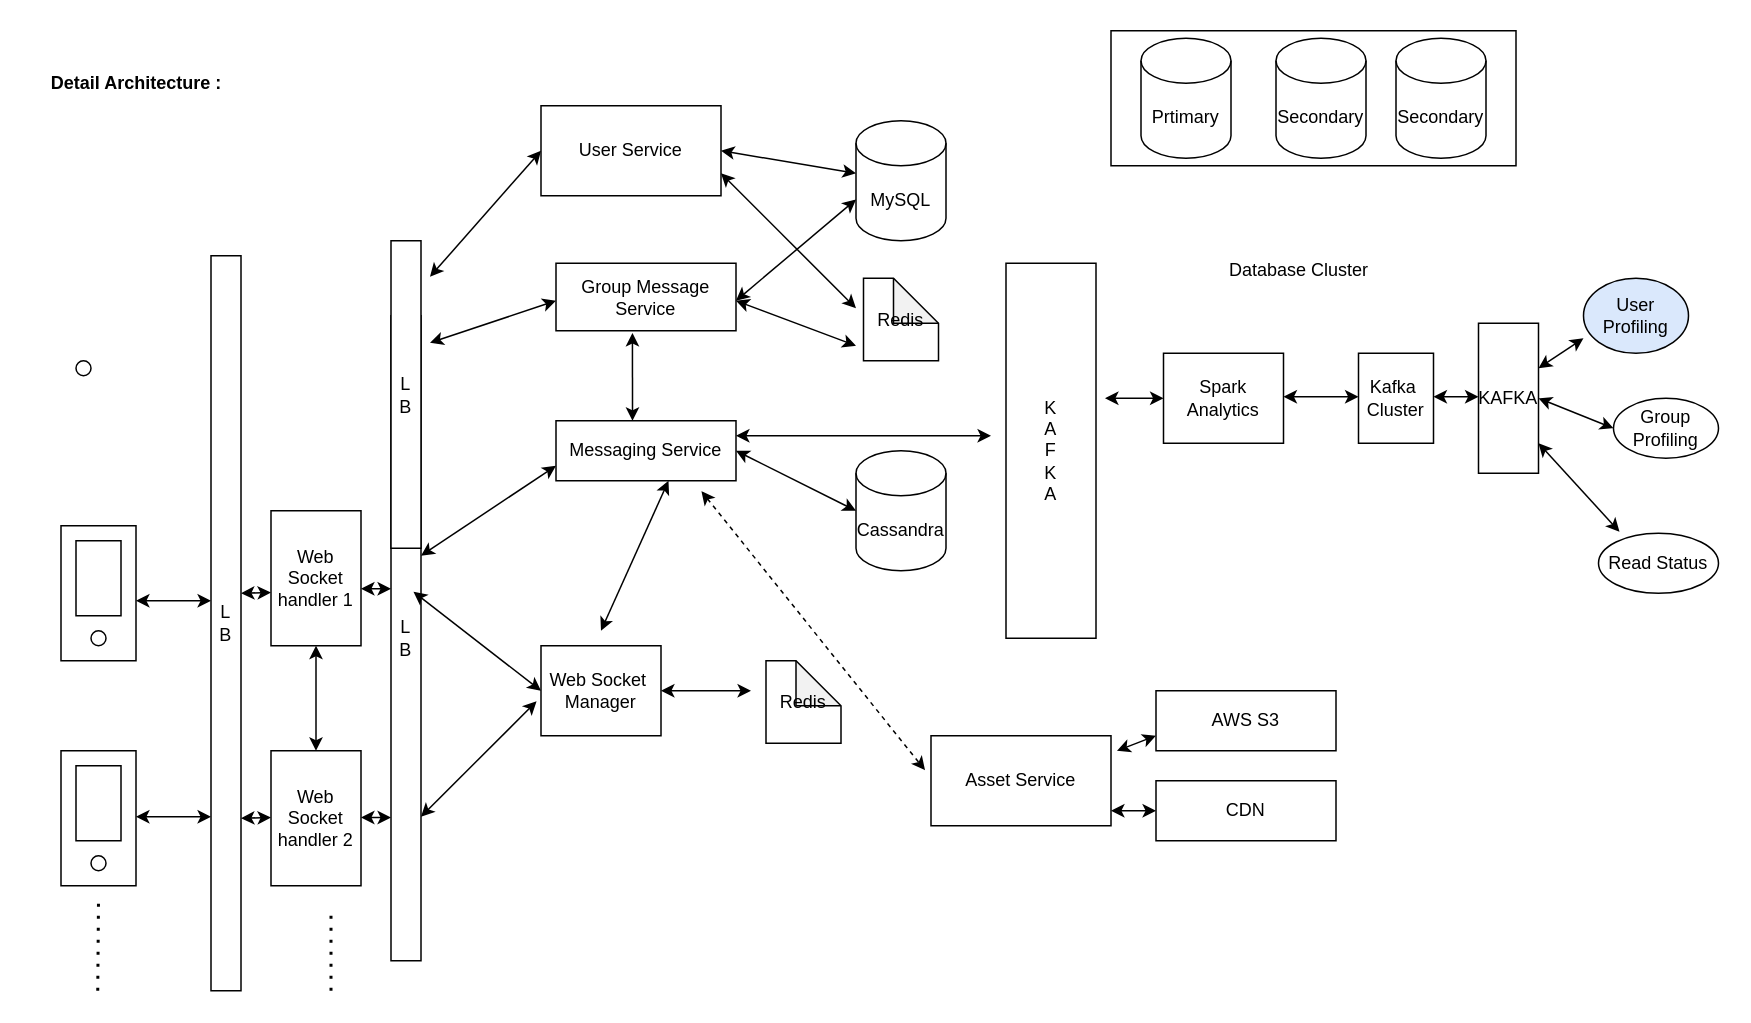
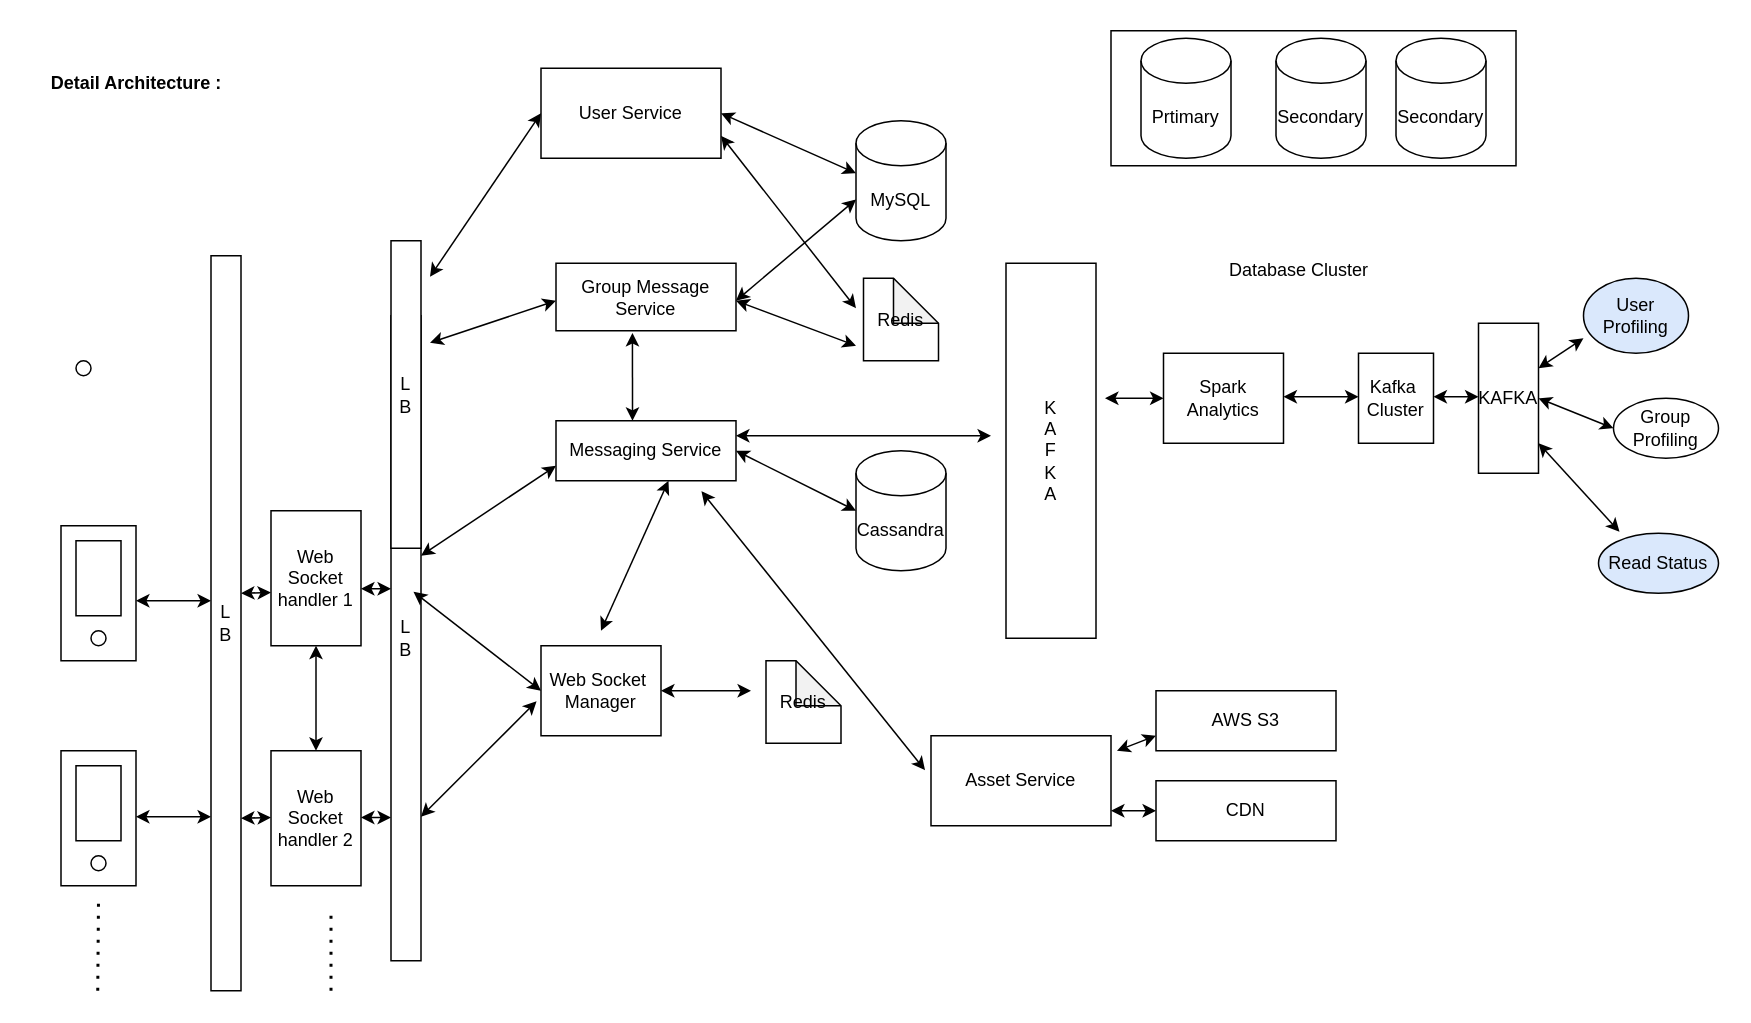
(631, 151) -> (631, 113)
(1658, 563) -> (1658, 563)
(812, 630) -> (812, 630)
